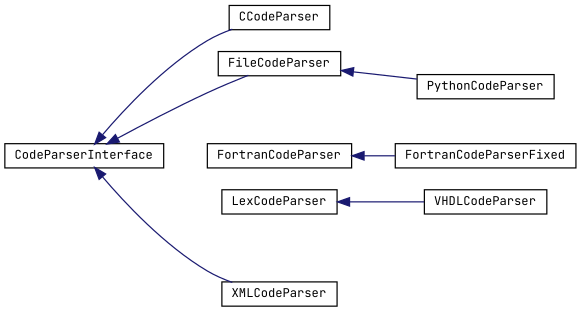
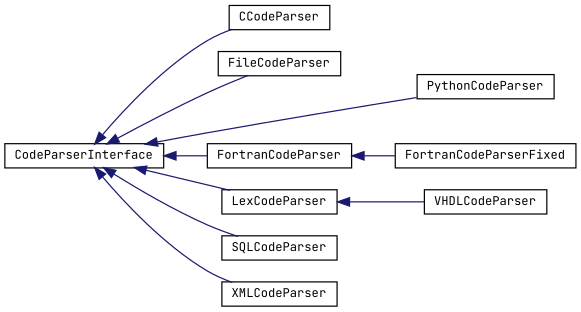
(385, 75) -> (287, 119)
none -> (192, 156)
none -> (188, 180)
none -> (279, 248)
